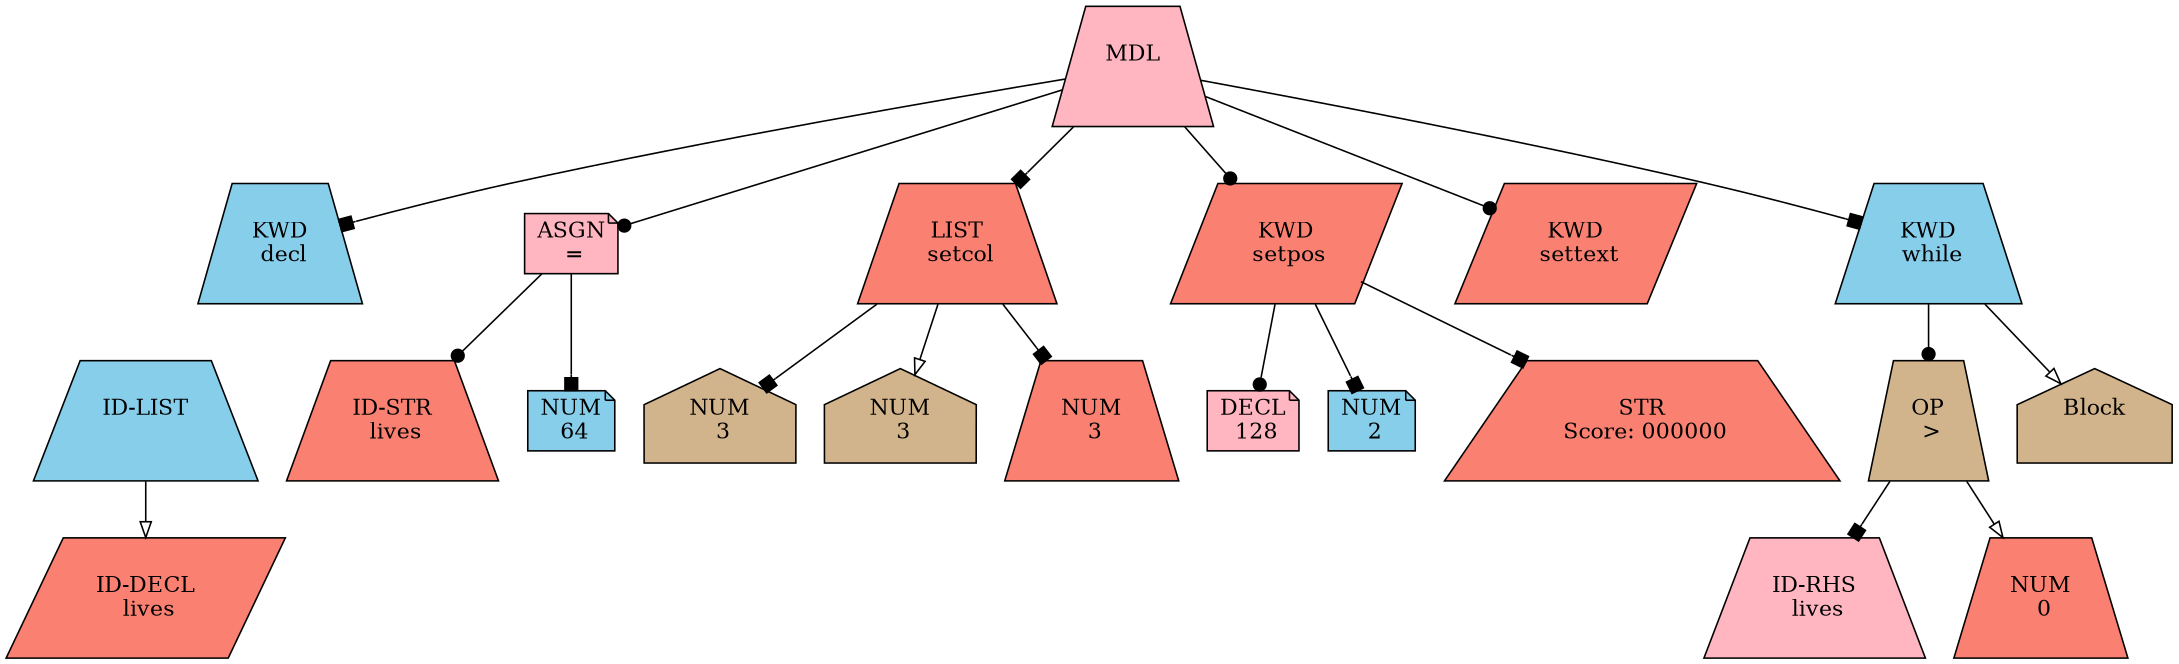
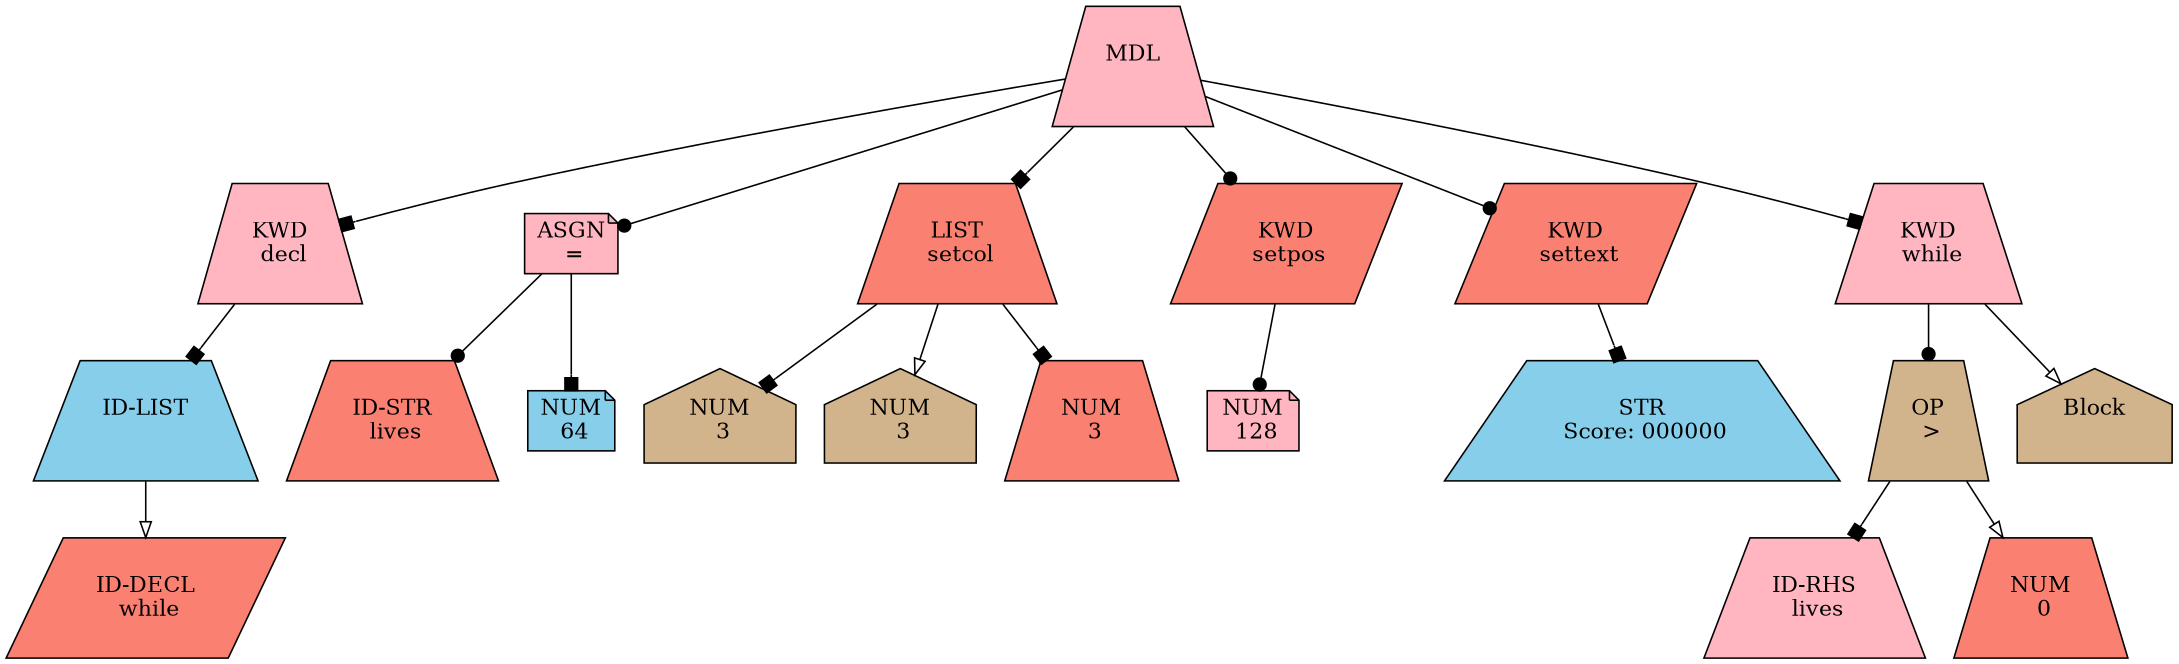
(280, 244) -> (280, 244)
(1929, 244) -> (1929, 244)
(1436, 318) -> (1606, 325)
none -> (218, 326)
(1253, 421) -> (1253, 421)
(1372, 421) -> none
(1642, 421) -> (1642, 421)
(146, 598) -> (146, 598)
